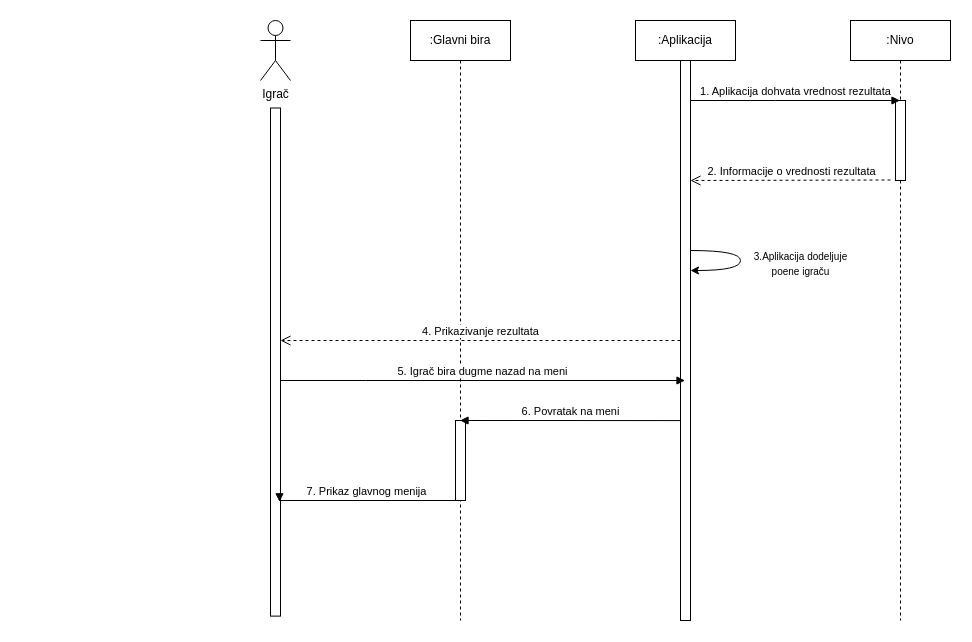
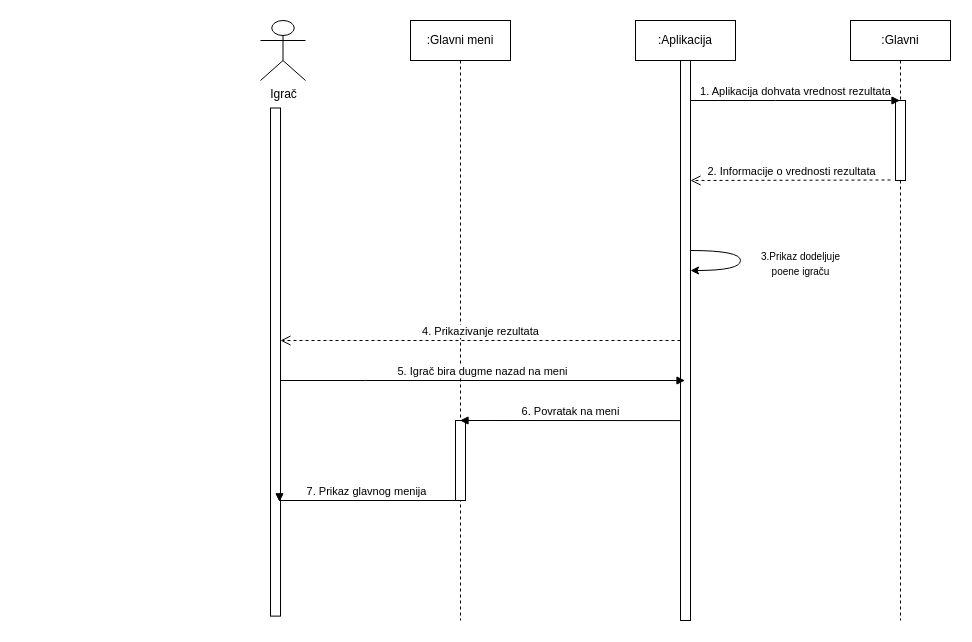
(461, 41) -> (461, 41)
(901, 41) -> (901, 41)
(276, 51) -> (283, 51)
(801, 264) -> (801, 264)
